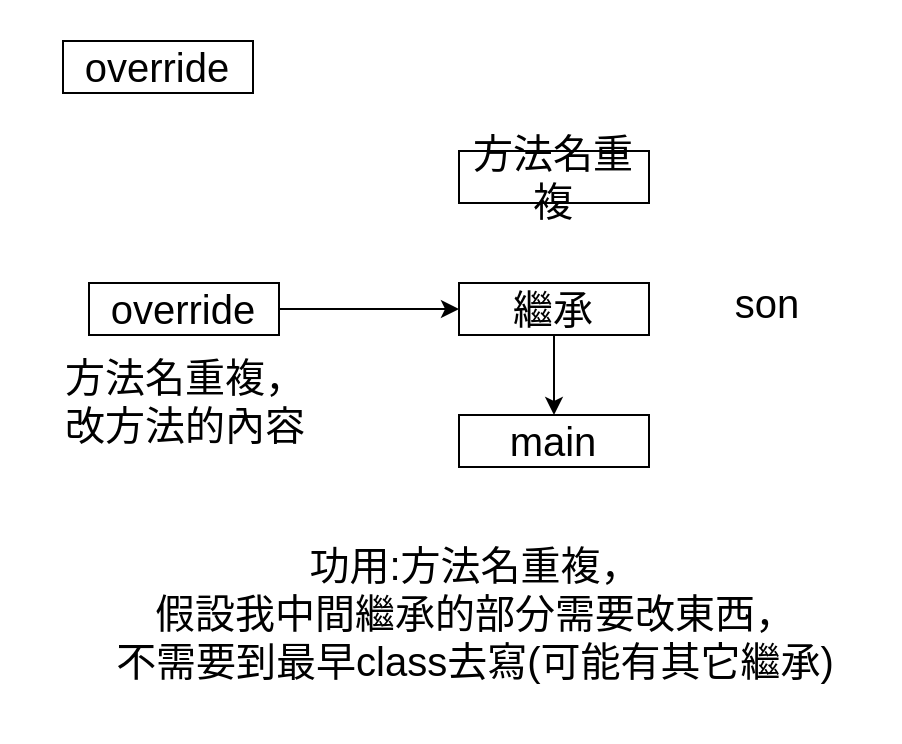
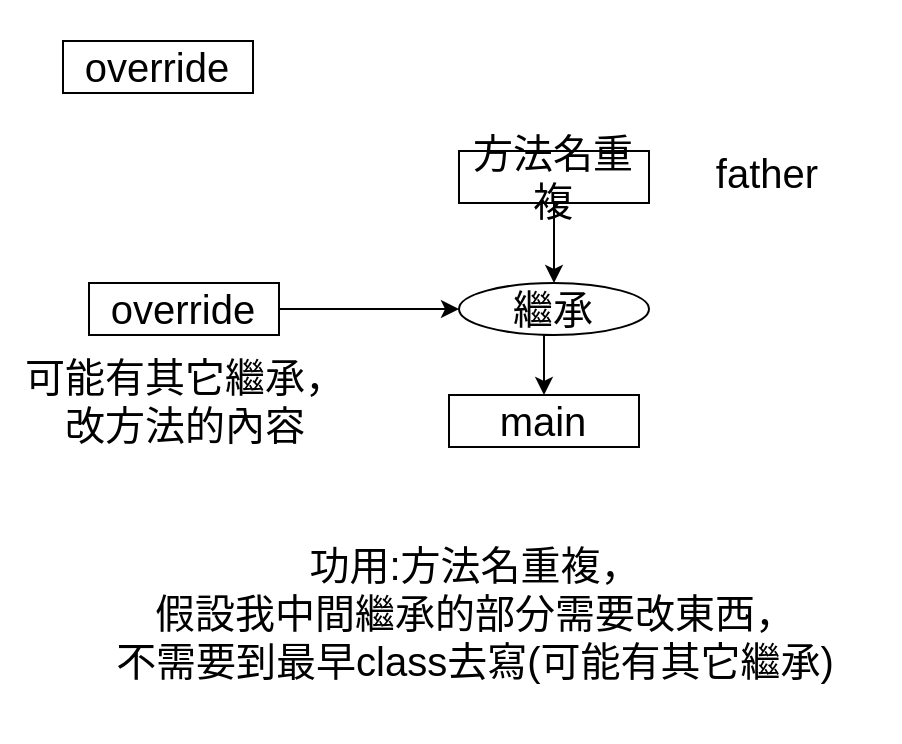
none -> (766, 172)
none -> (554, 236)
(766, 302) -> none
(554, 309) -> (554, 309)
(186, 401) -> (186, 401)
(554, 441) -> (544, 421)
